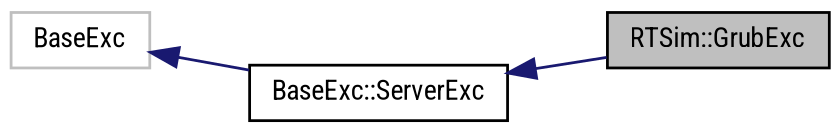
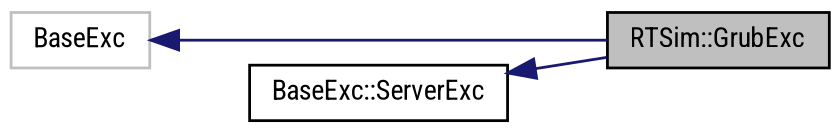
(214, 64) -> (393, 40)
